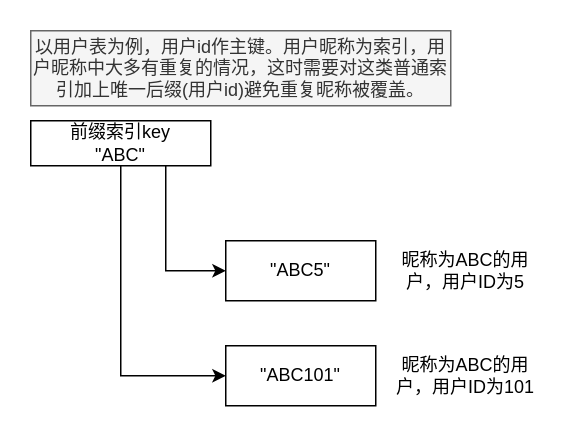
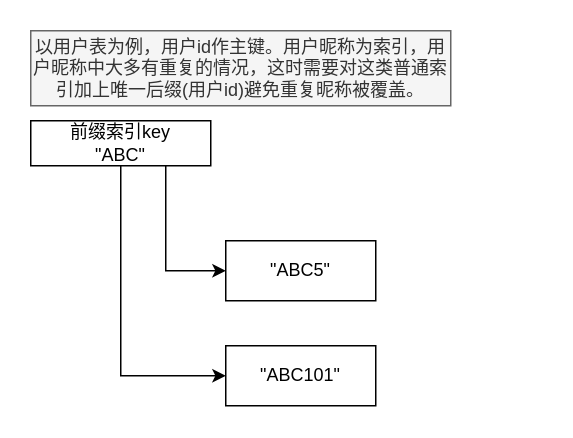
(466, 271) -> none
(466, 376) -> none
